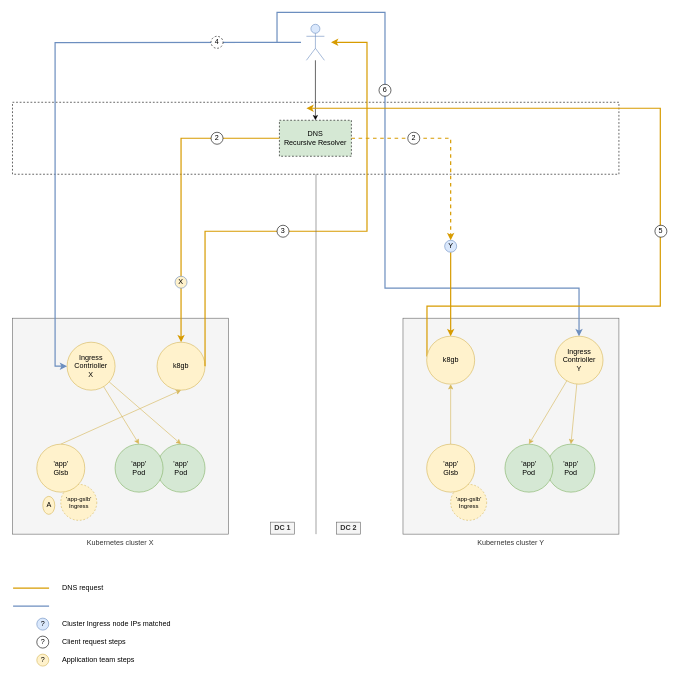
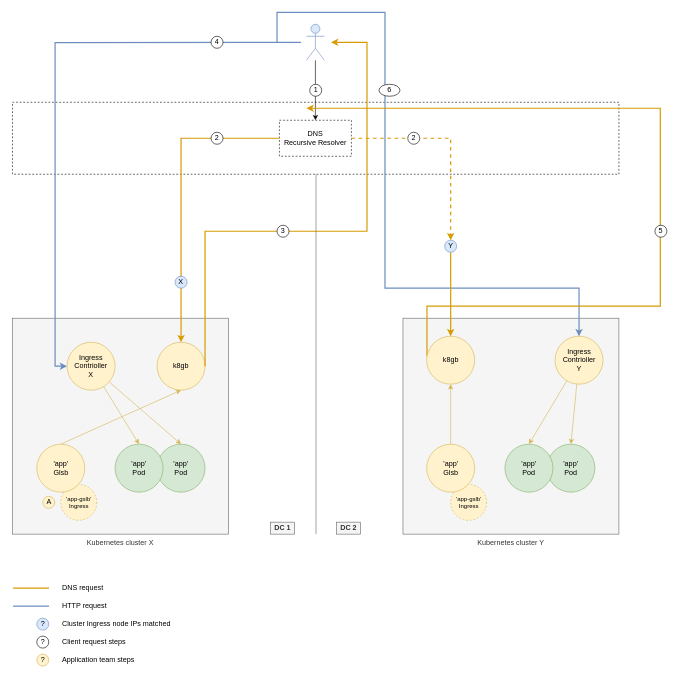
(217, 42) -> (217, 42)
none -> (316, 90)
(385, 90) -> (389, 90)
(315, 138) -> (315, 138)
(181, 282) -> (181, 282)
(49, 506) -> (49, 503)
none -> (97, 606)
